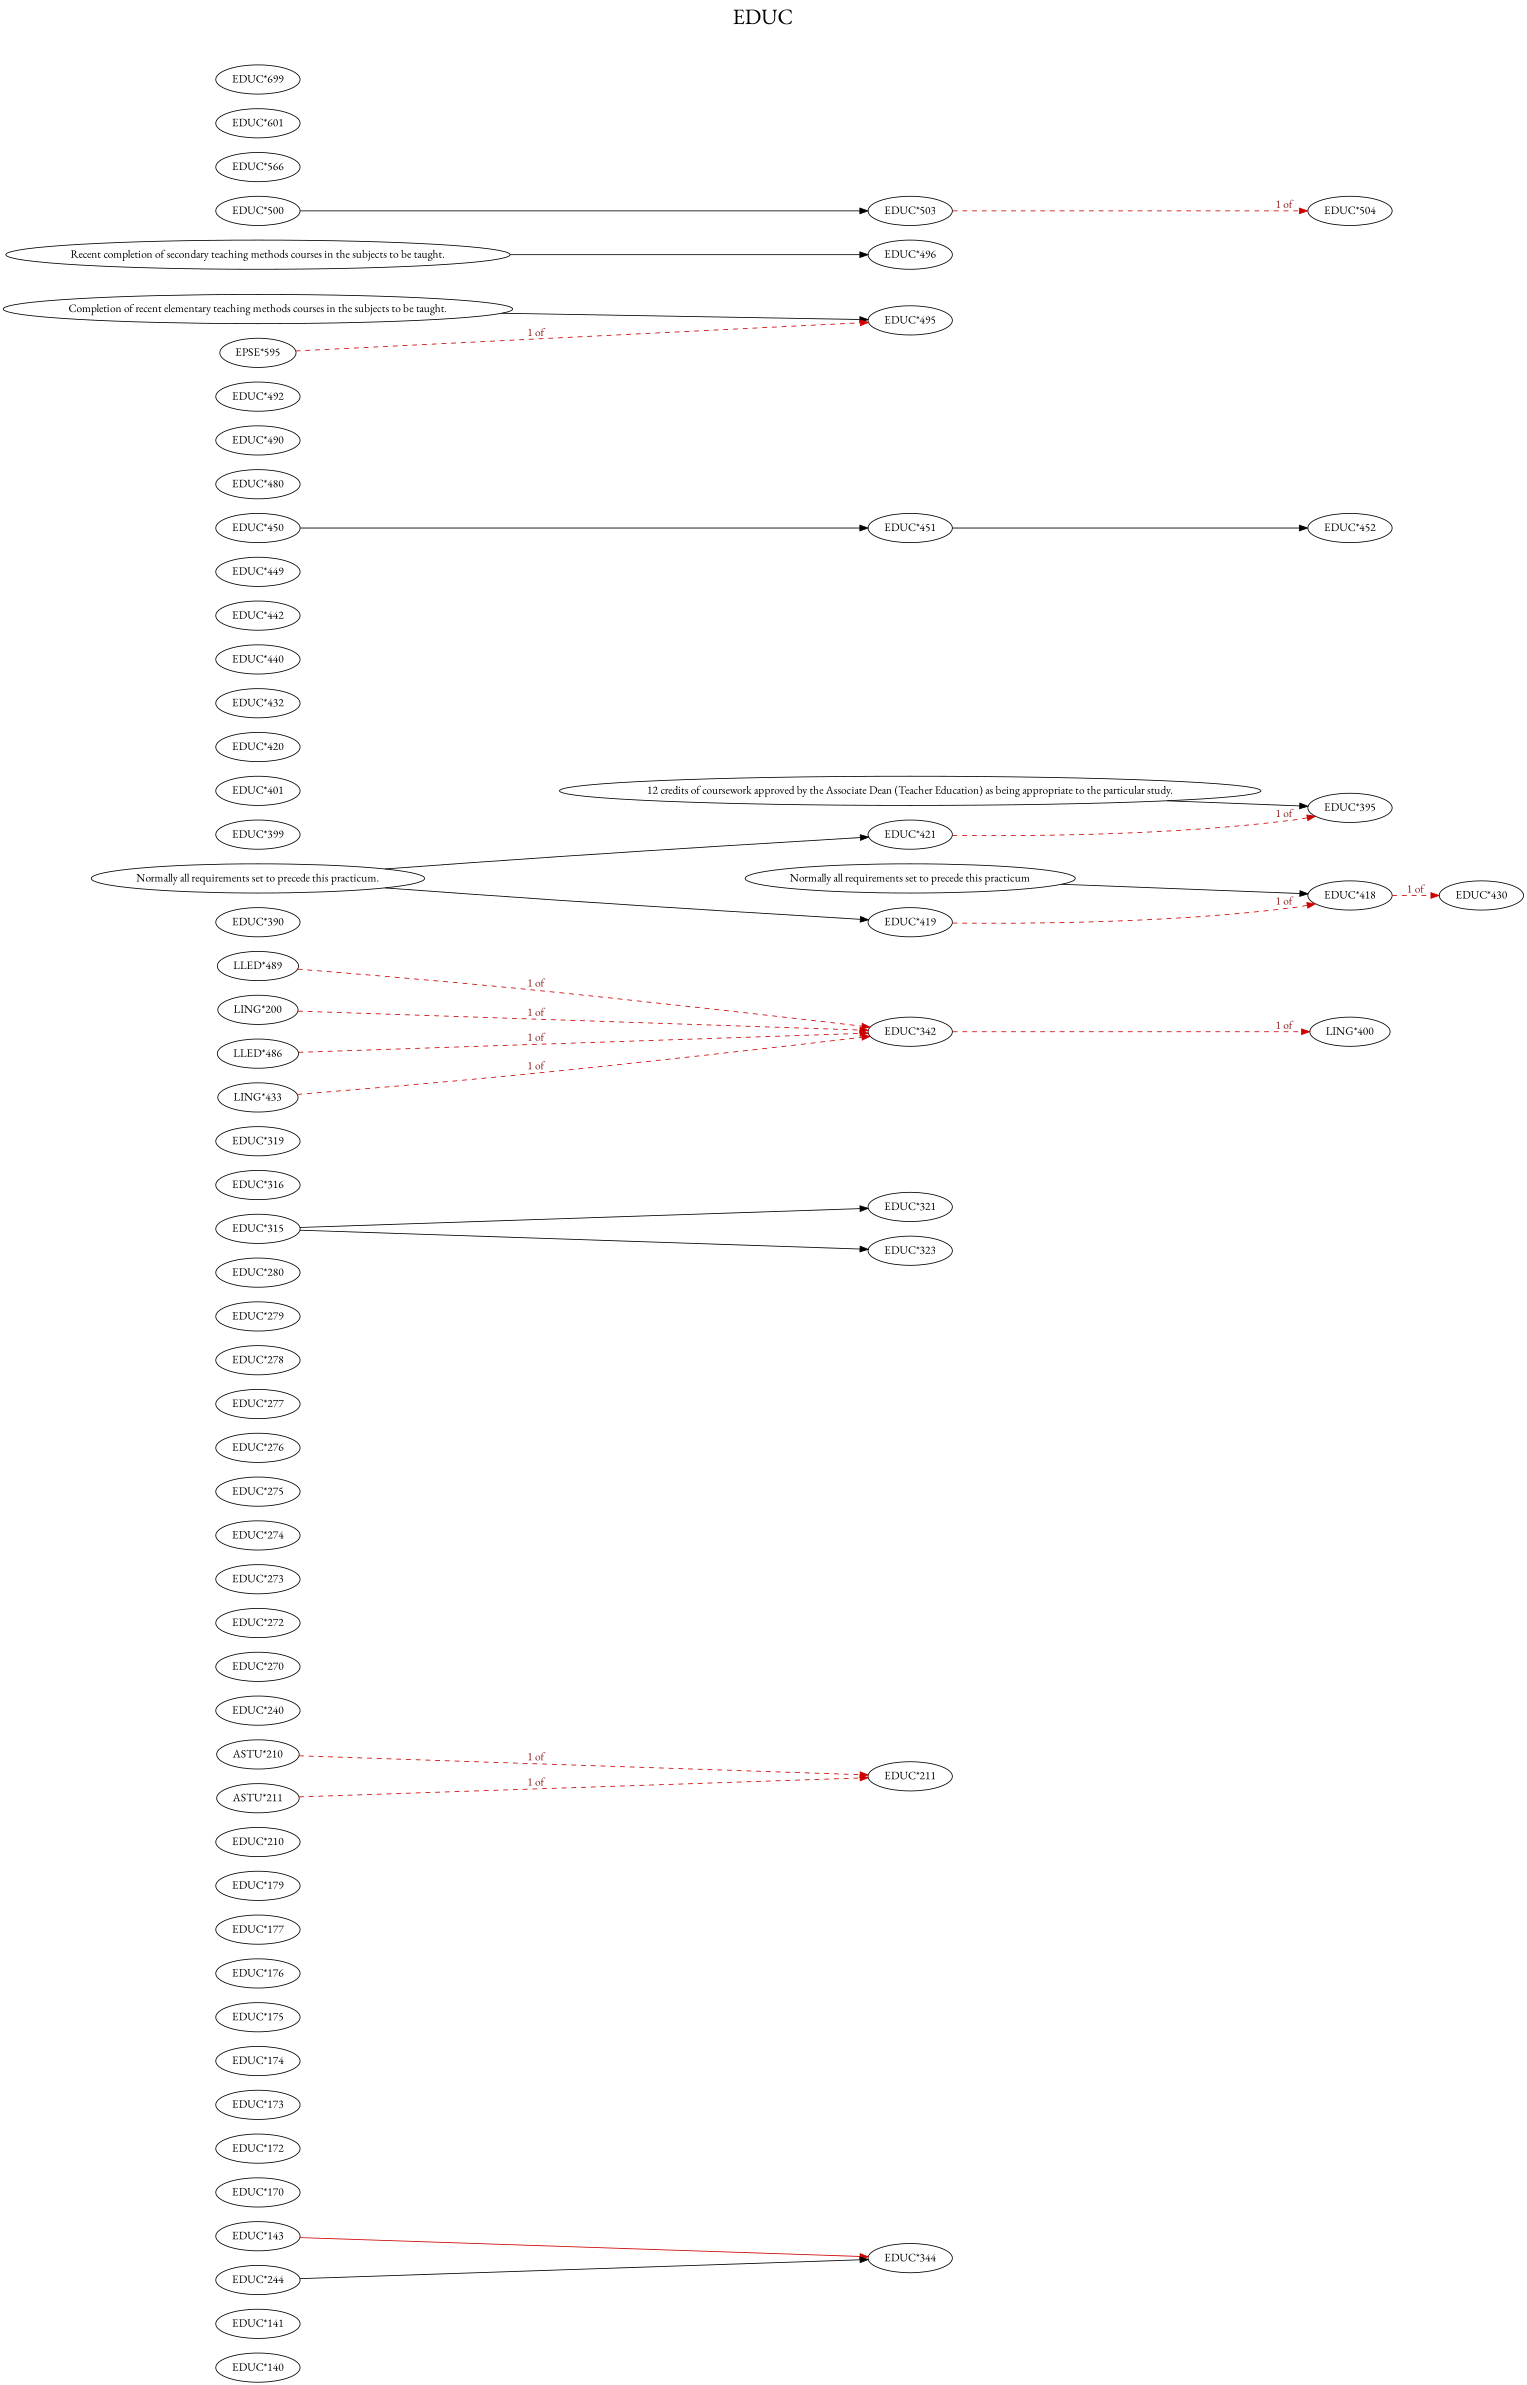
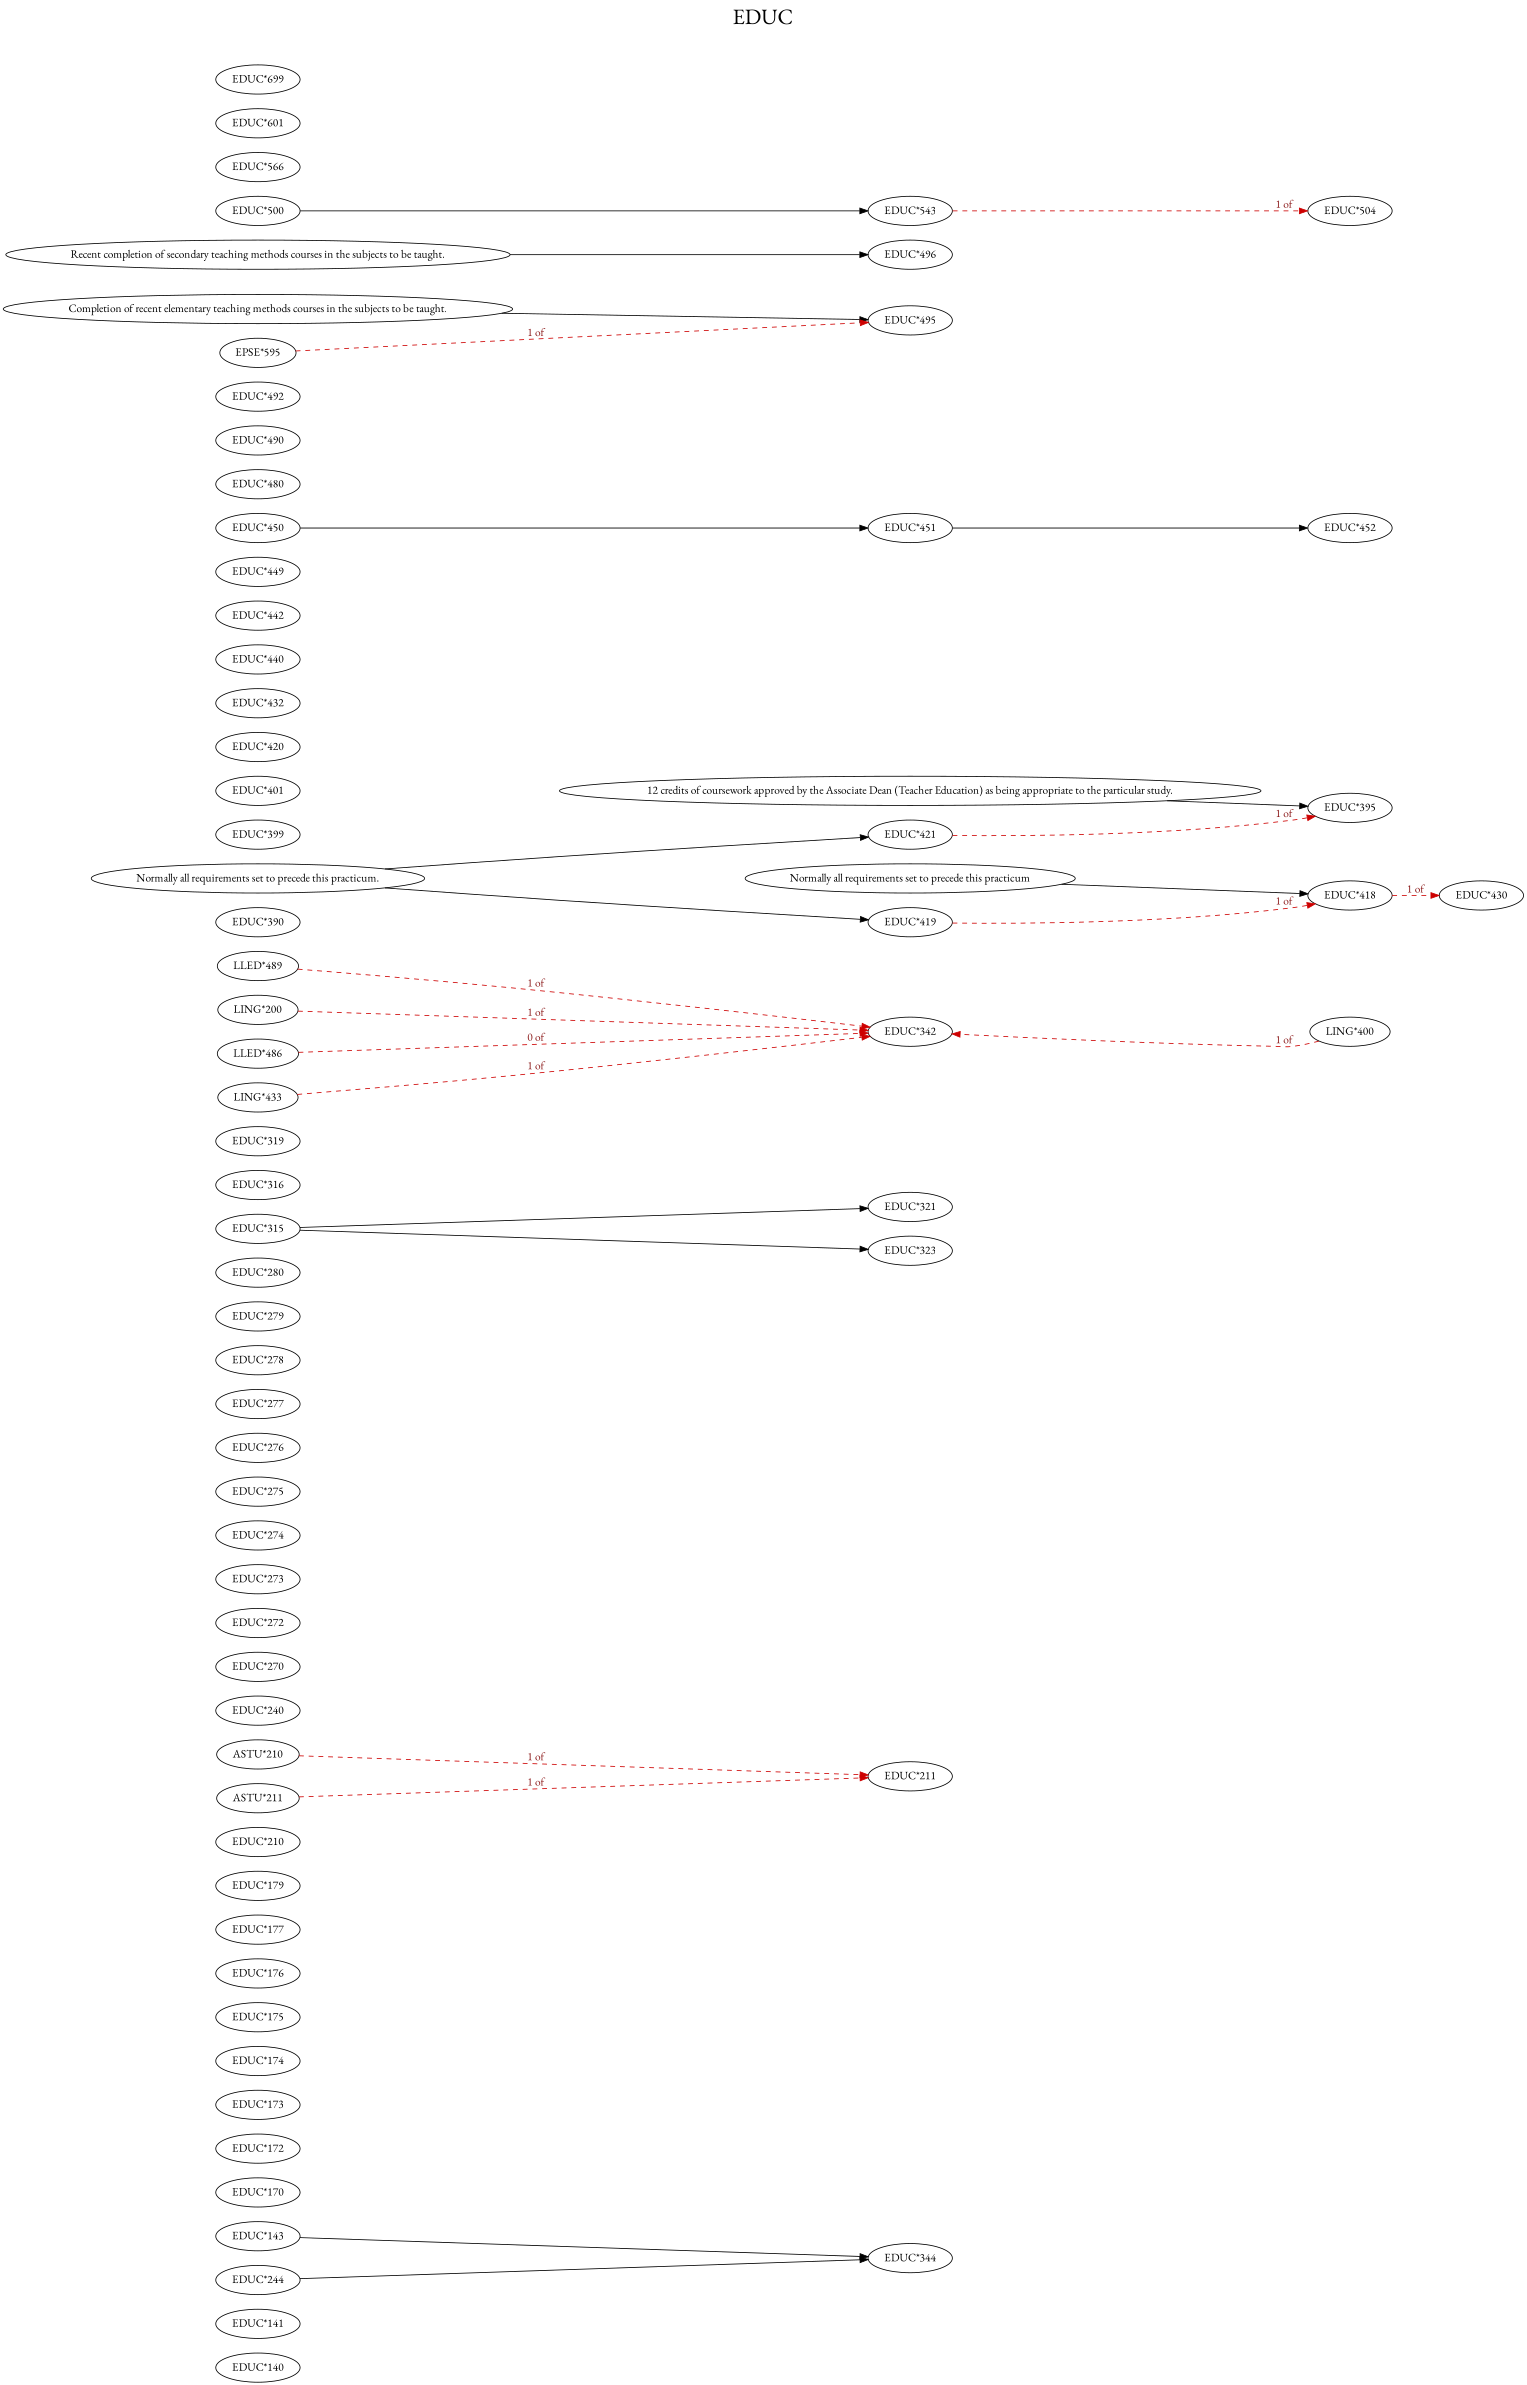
(910, 211) -> (910, 211)
(1127, 1032) -> (1140, 1042)
(536, 1038) -> (536, 1038)
(580, 2247) -> (580, 2247)
